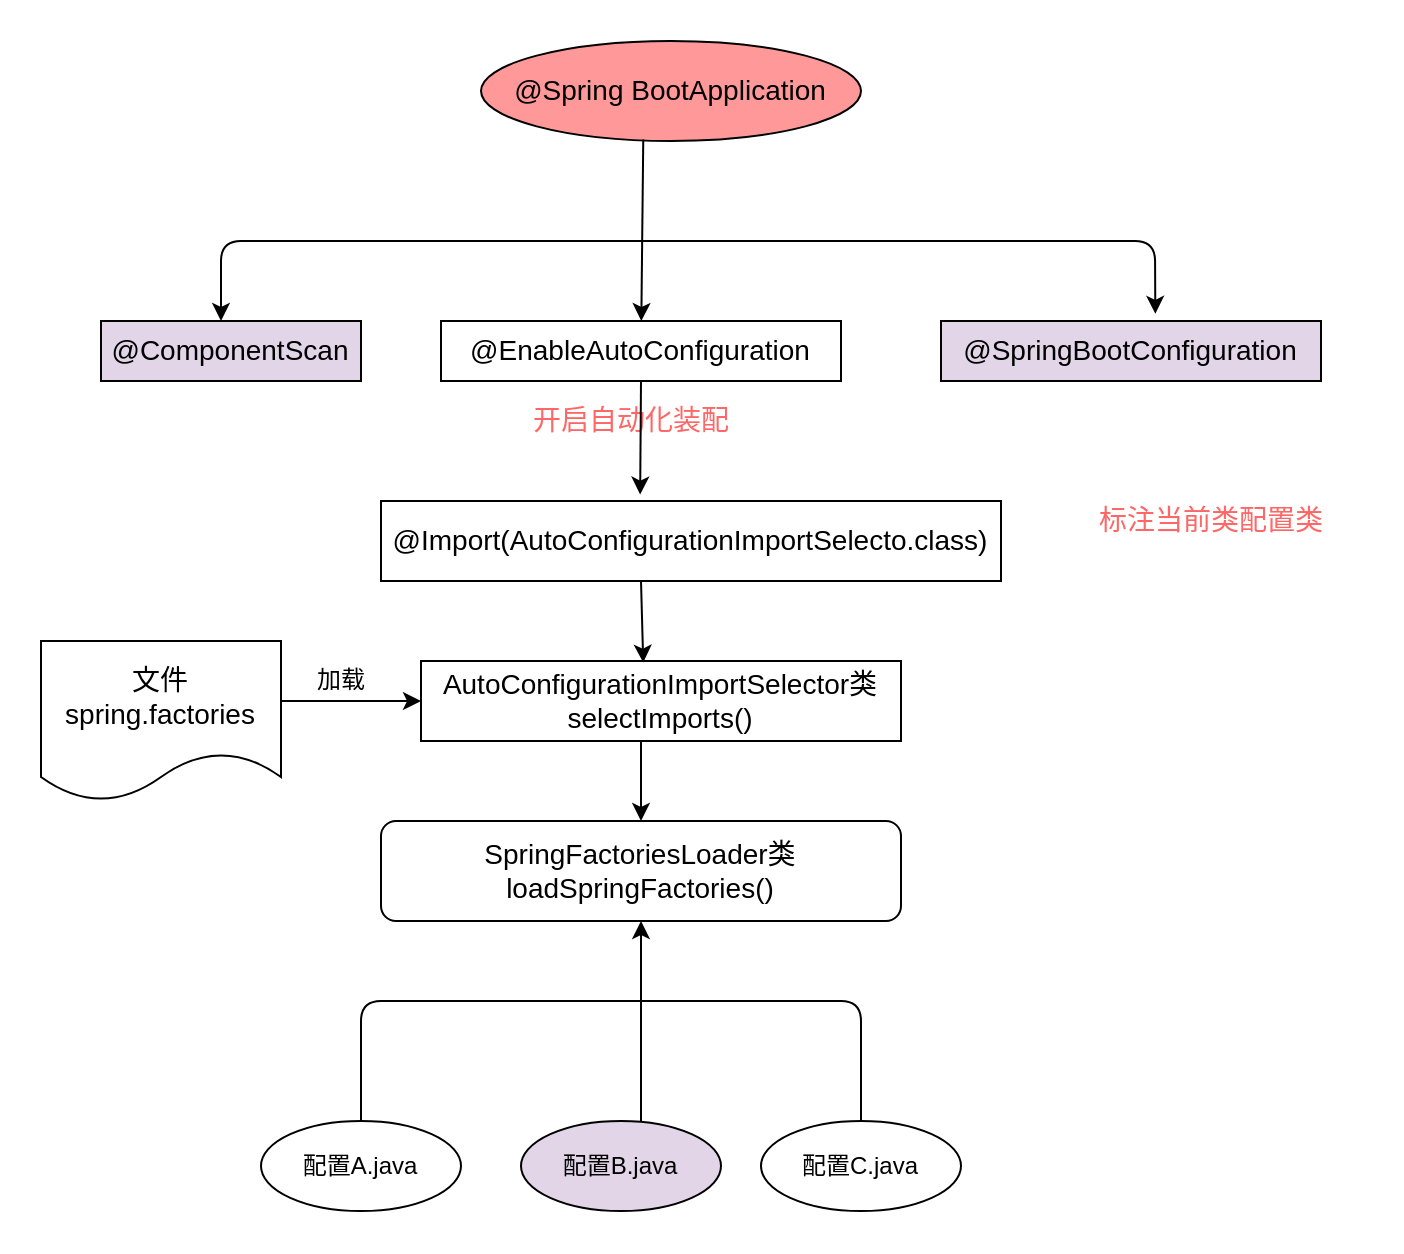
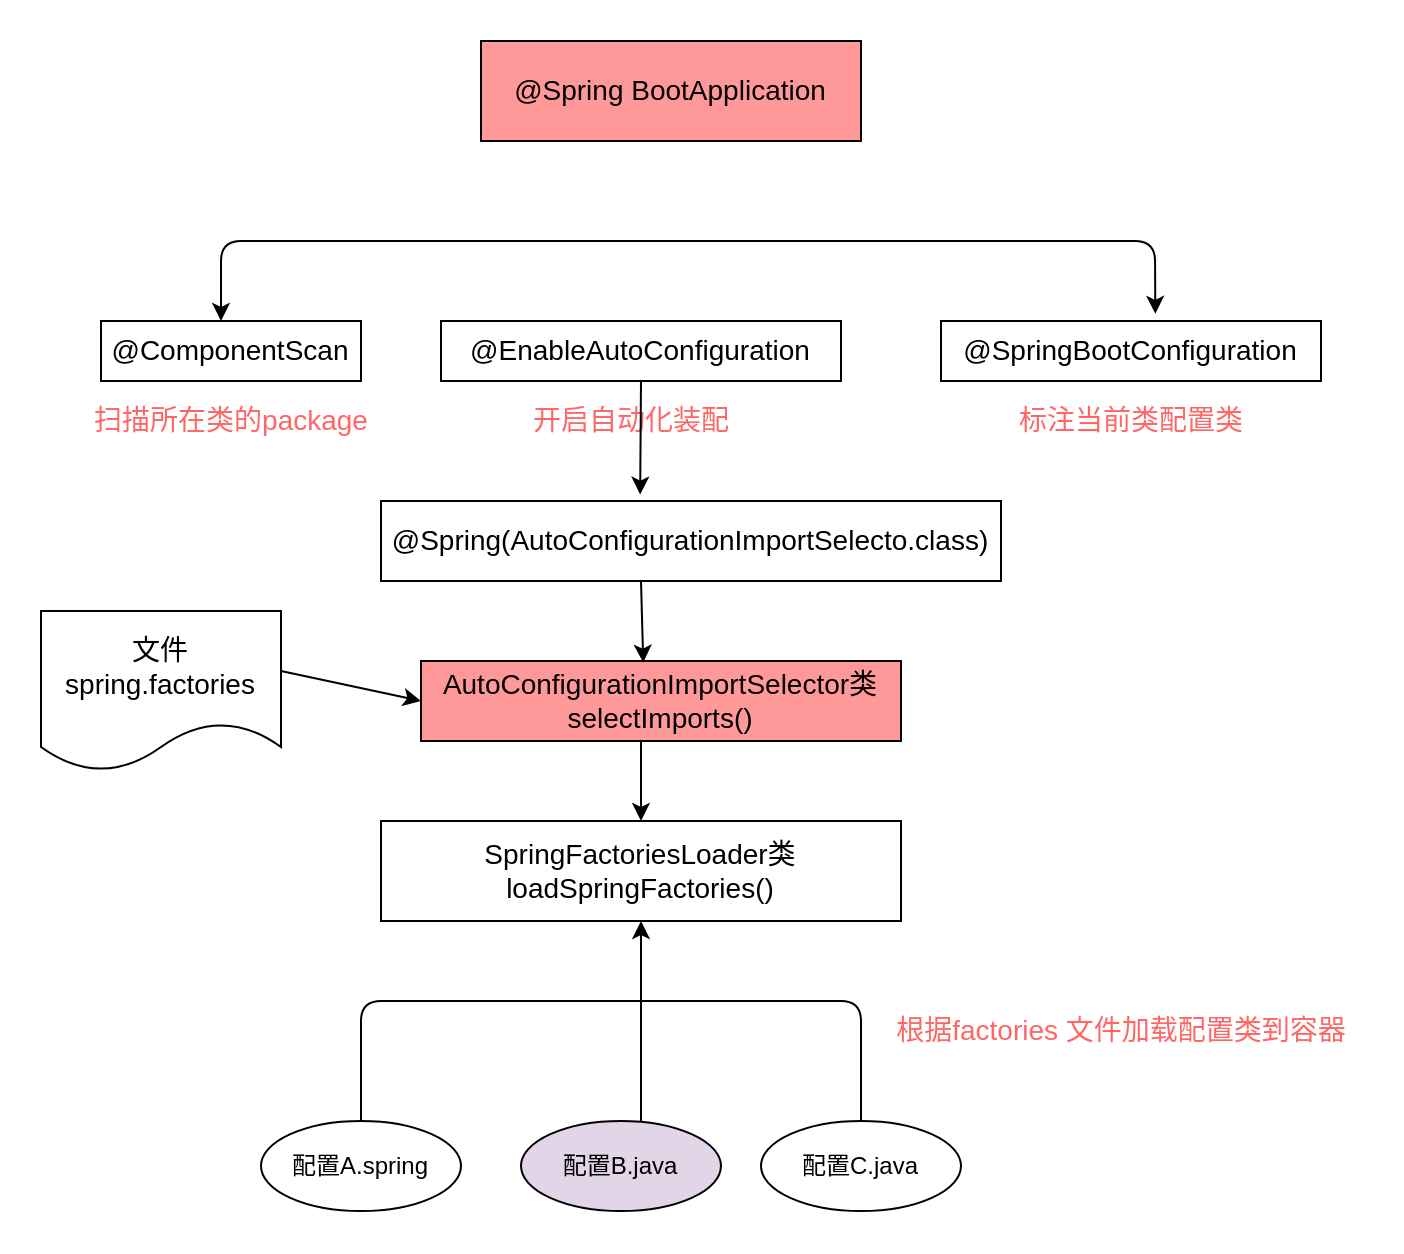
(671, 91) -> (671, 91)
(642, 224) -> none
(231, 351) -> (231, 351)
(1131, 351) -> (1131, 351)
none -> (231, 421)
(1211, 521) -> (1131, 421)
(691, 541) -> (691, 541)
(341, 681) -> none
(661, 701) -> (661, 701)
(161, 721) -> (161, 691)
(641, 871) -> (641, 871)
none -> (1121, 1030)
(361, 1167) -> (361, 1167)
